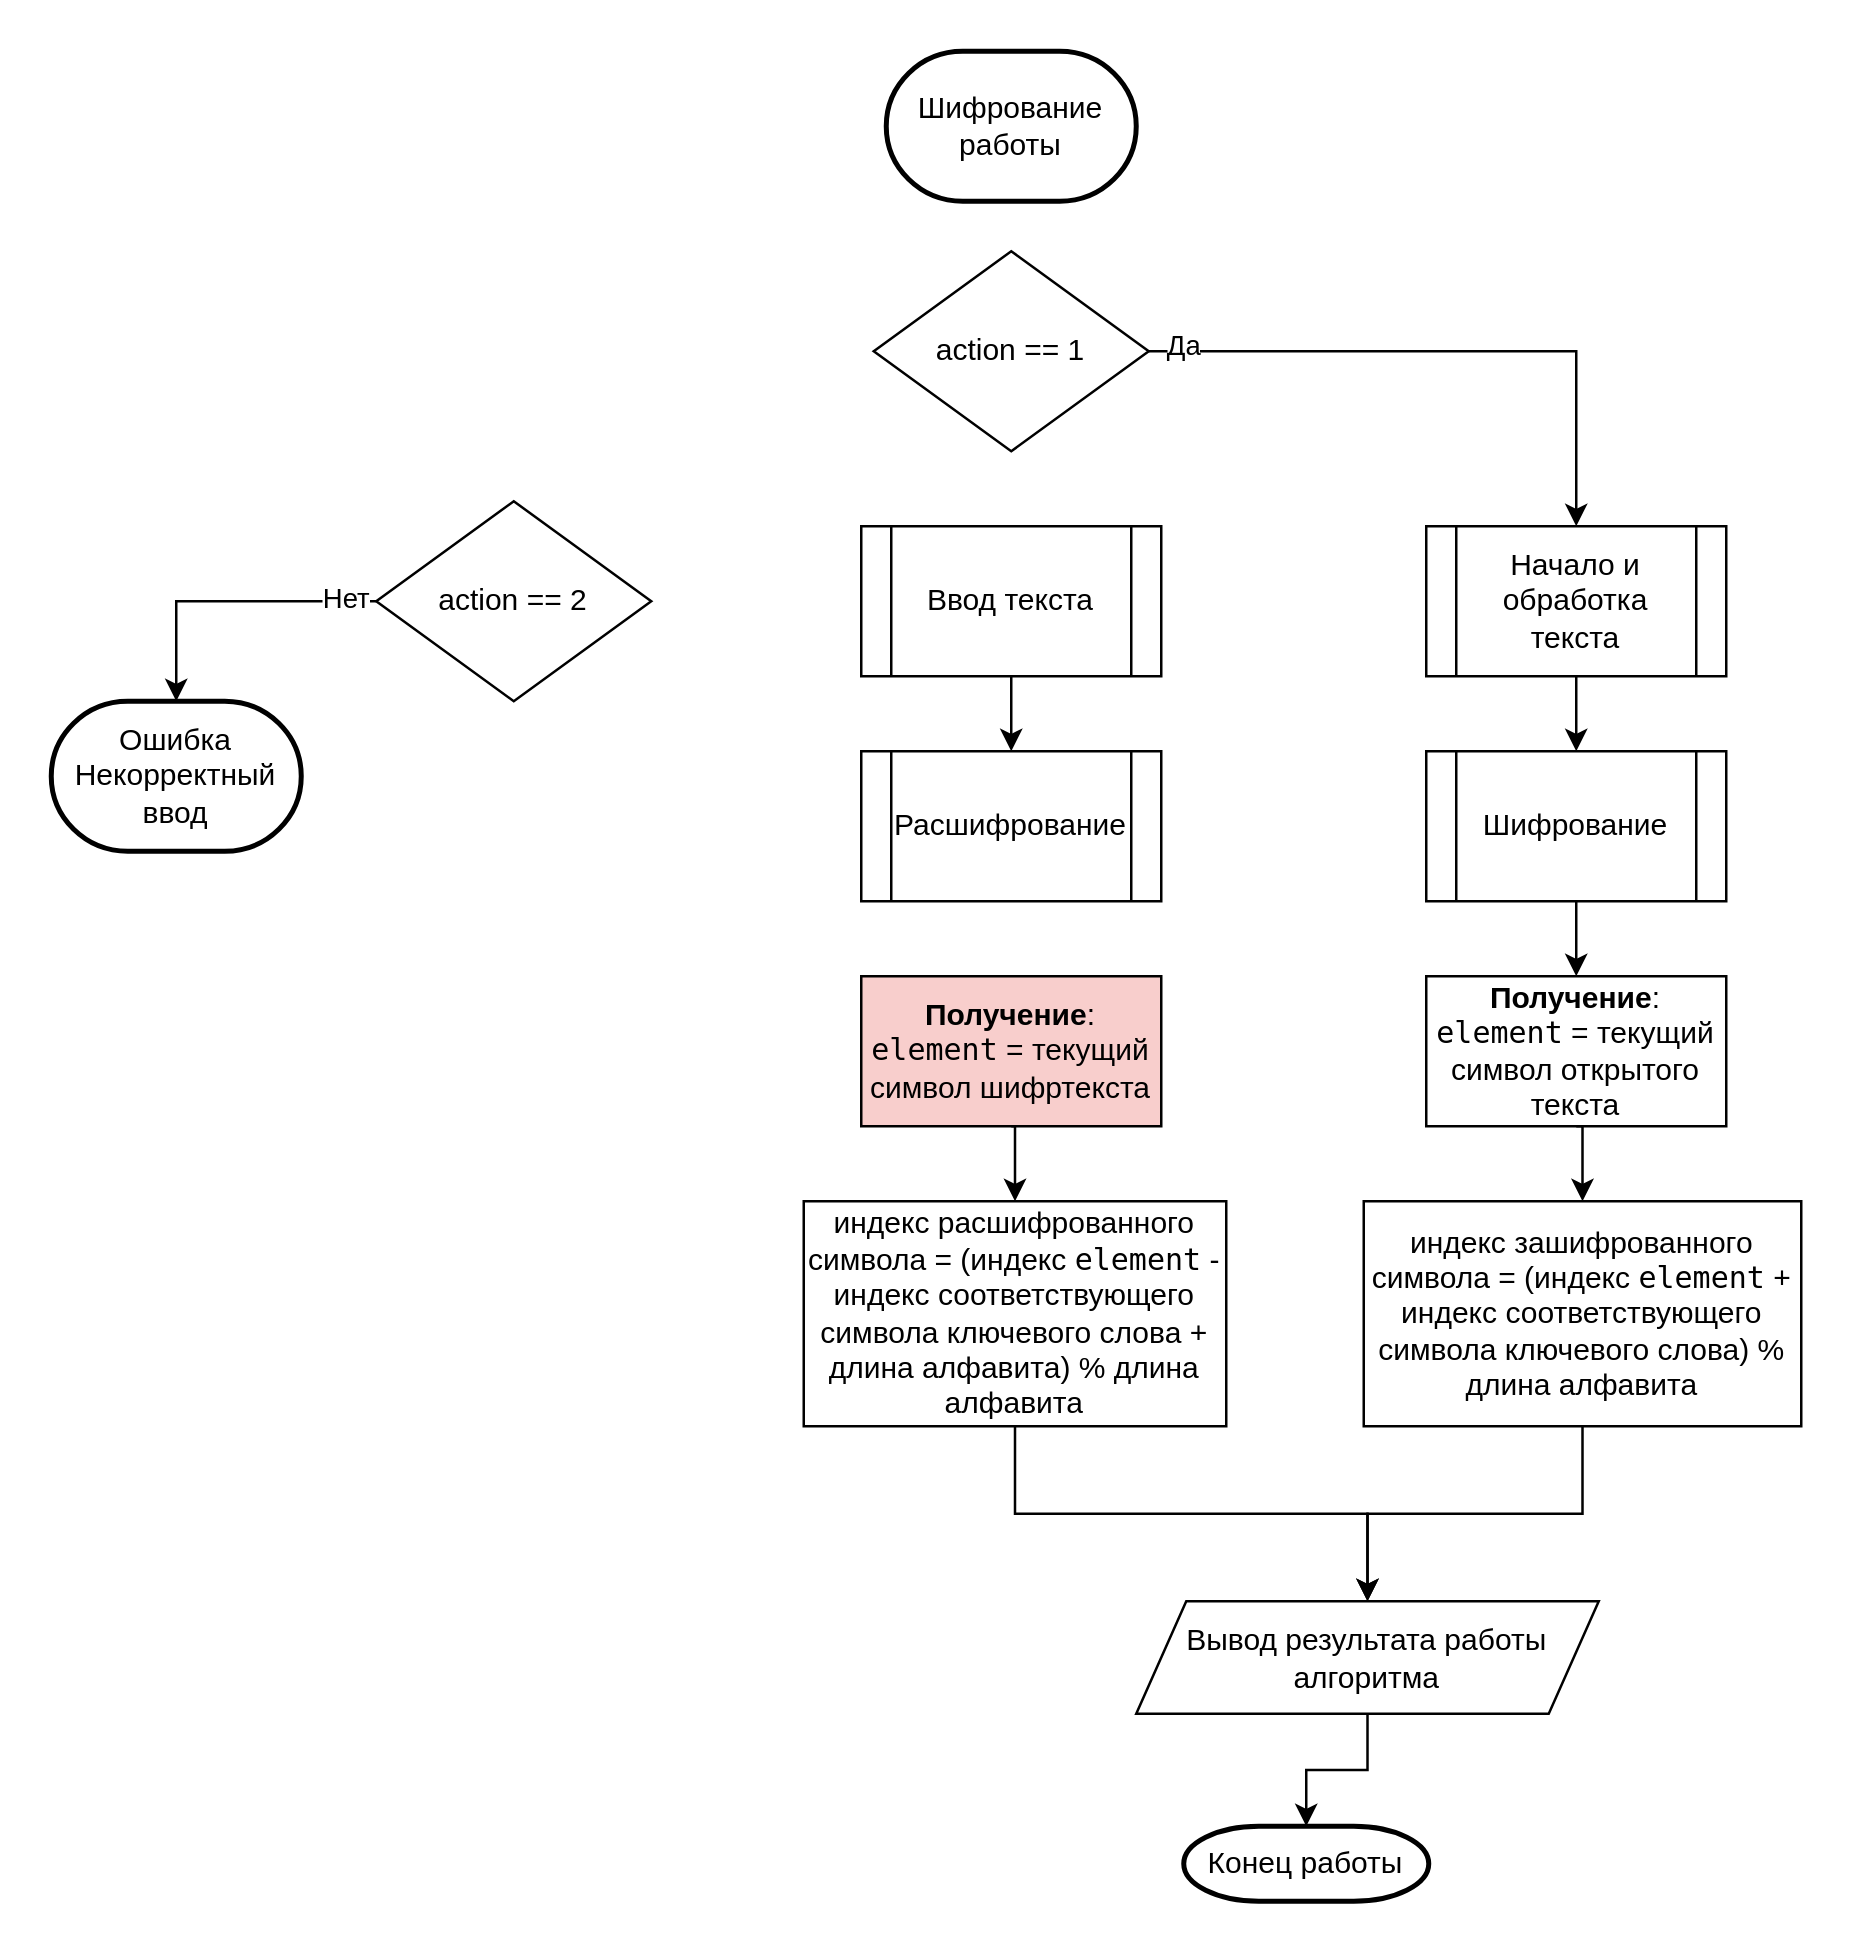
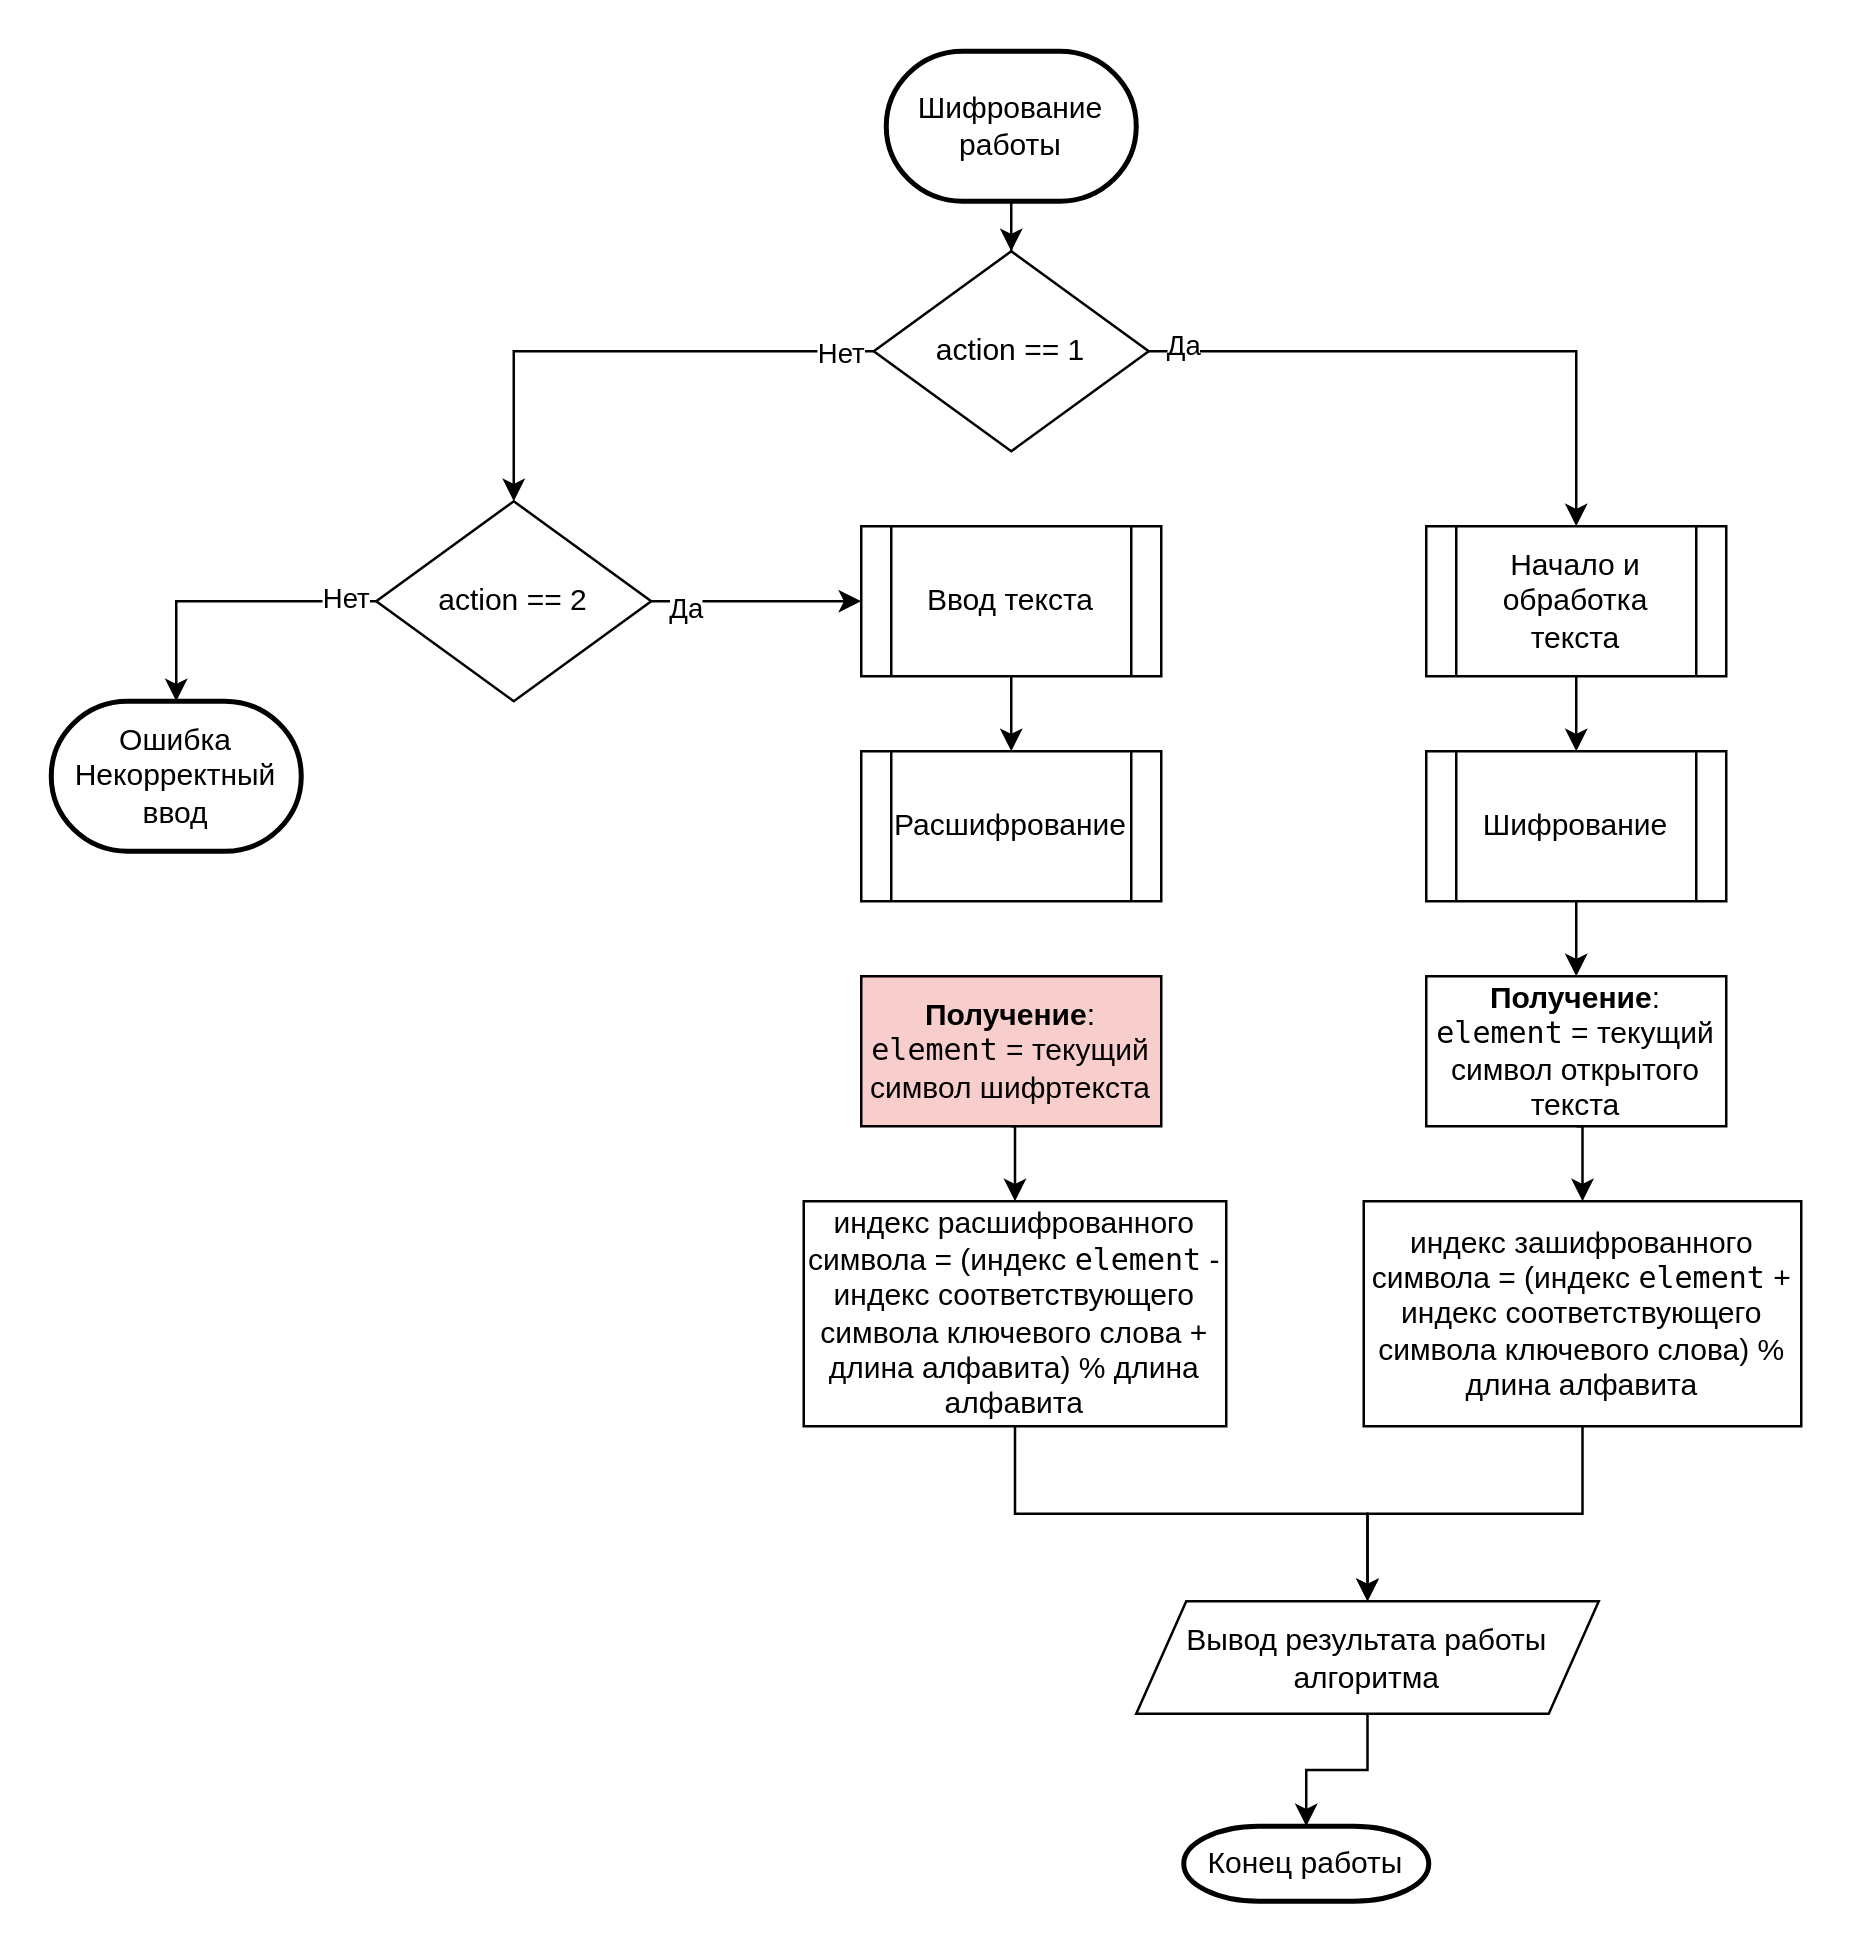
none -> (1011, 234)
none -> (627, 351)
none -> (748, 601)
